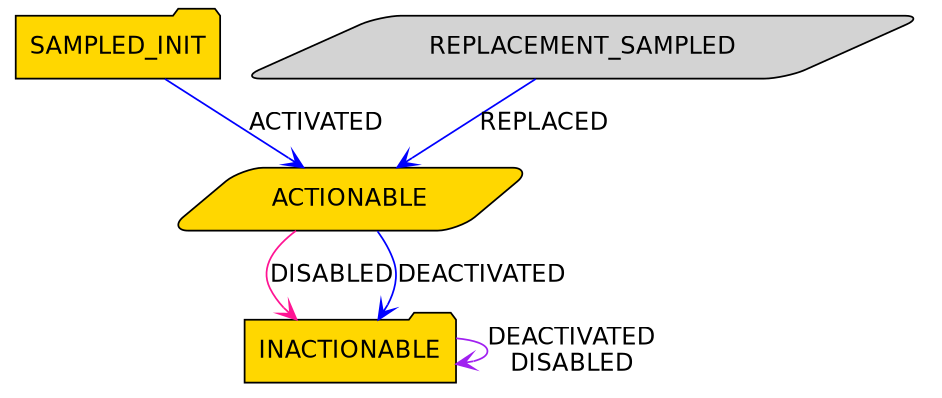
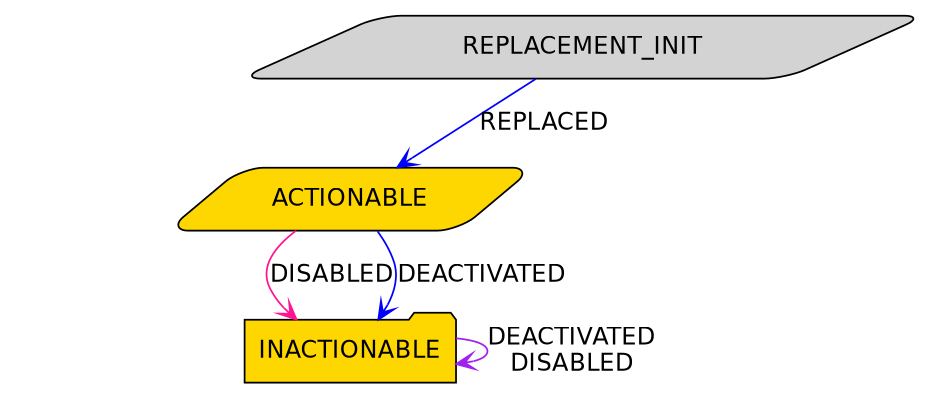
(118, 47) -> none
(583, 47) -> (583, 47)
